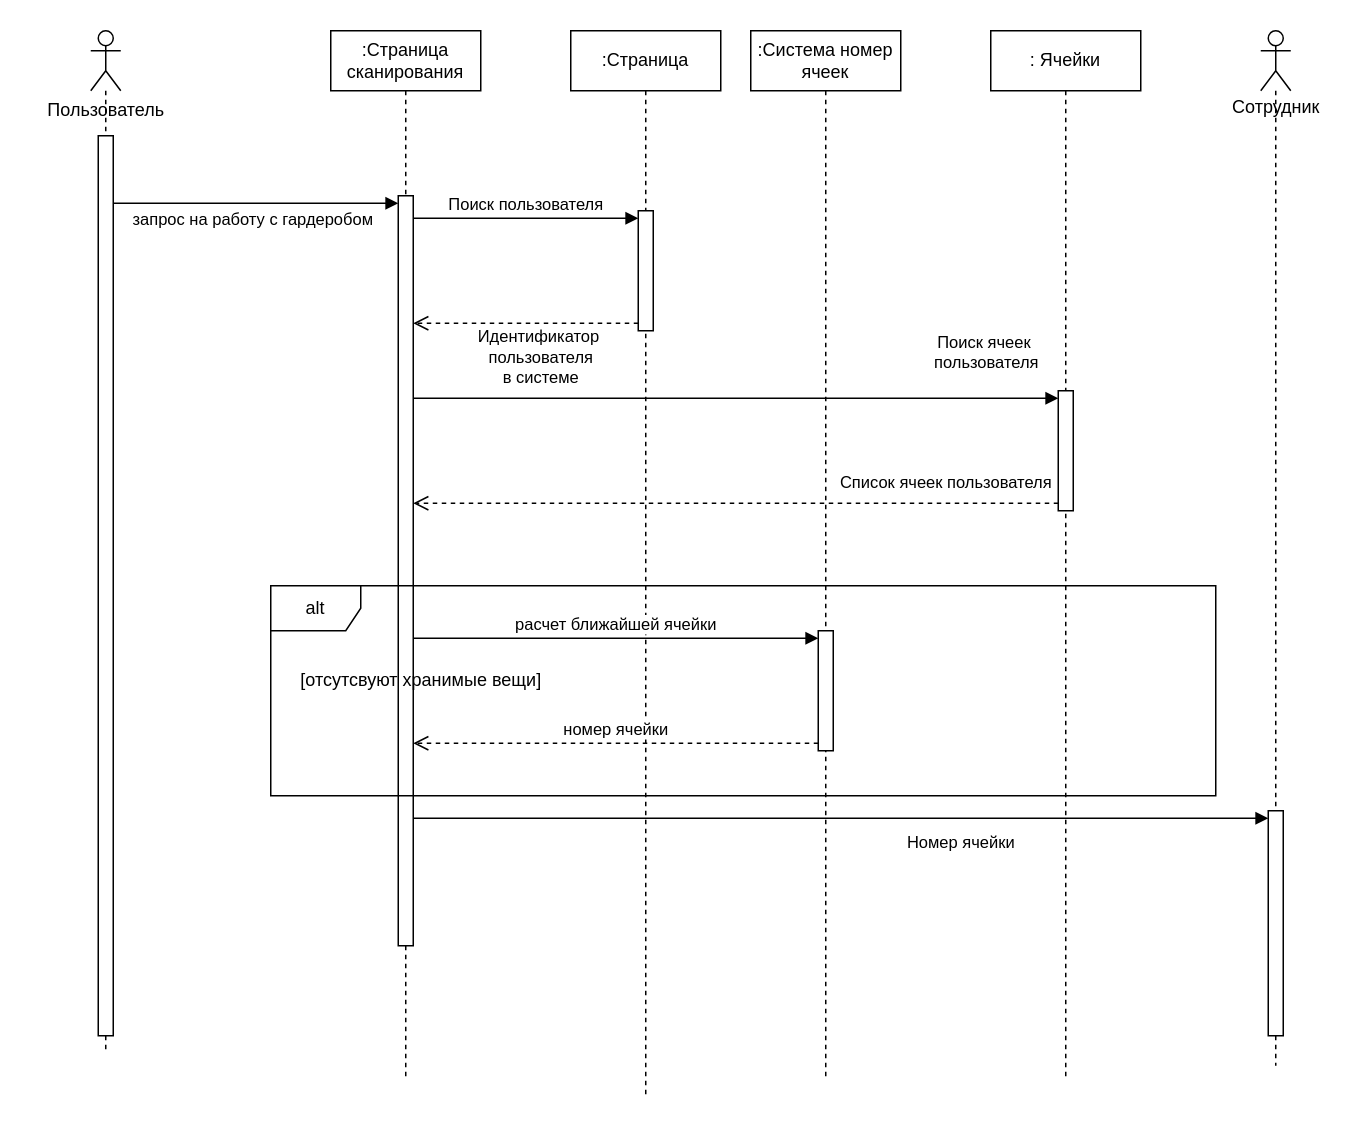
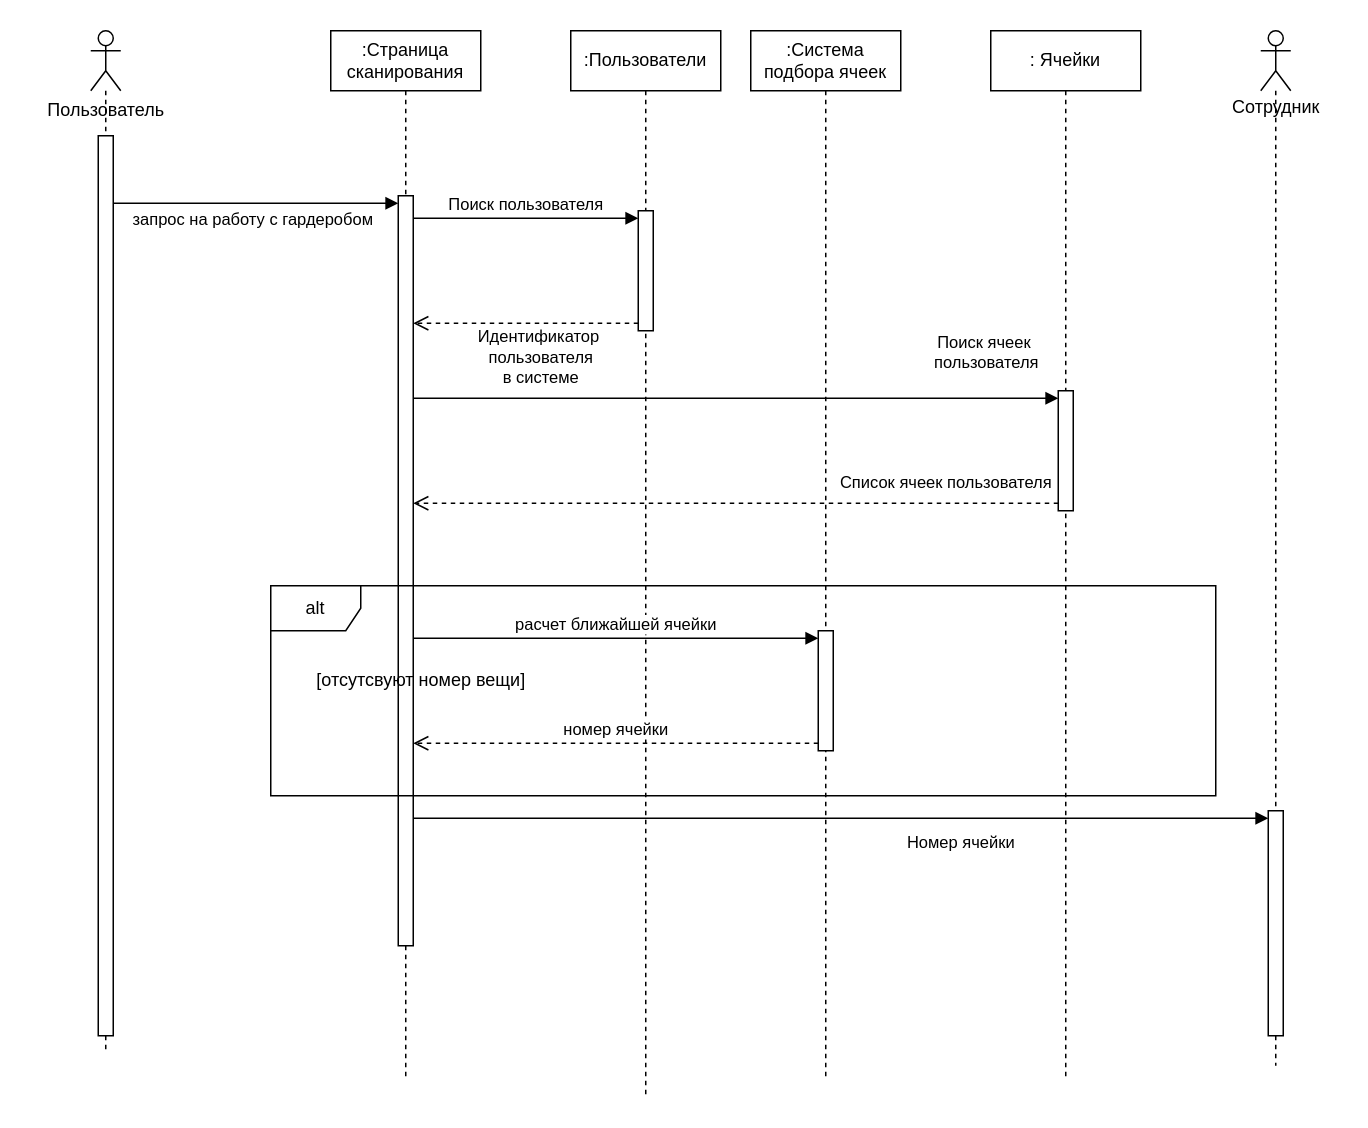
(646, 61) -> (646, 61)
(826, 61) -> (826, 61)
(422, 680) -> (422, 680)
